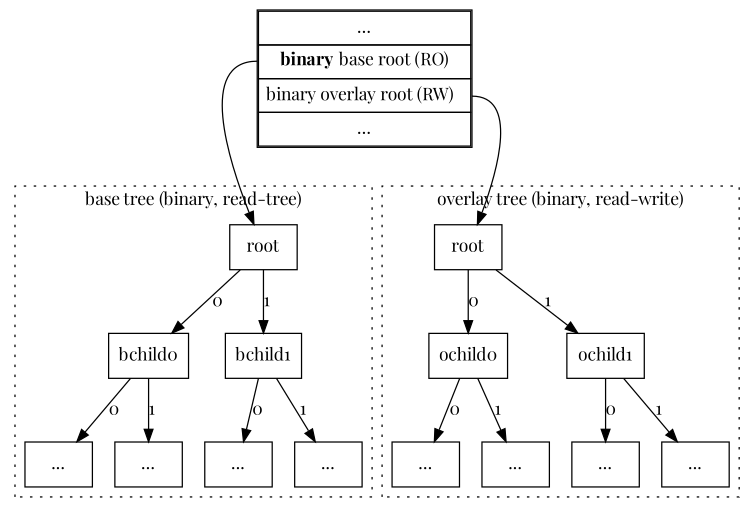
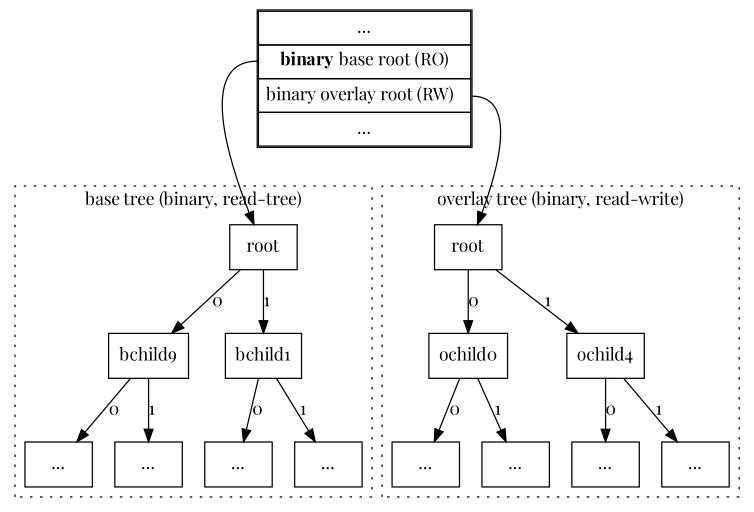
(149, 356) -> (149, 356)
(606, 356) -> (606, 356)
